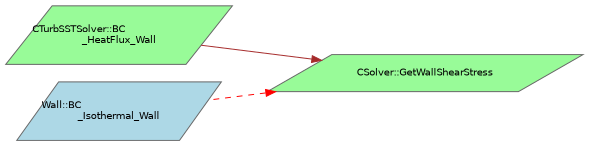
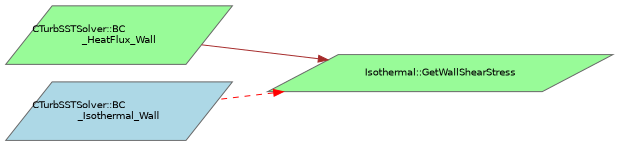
(425, 73) -> (440, 73)
(119, 111) -> (119, 111)
